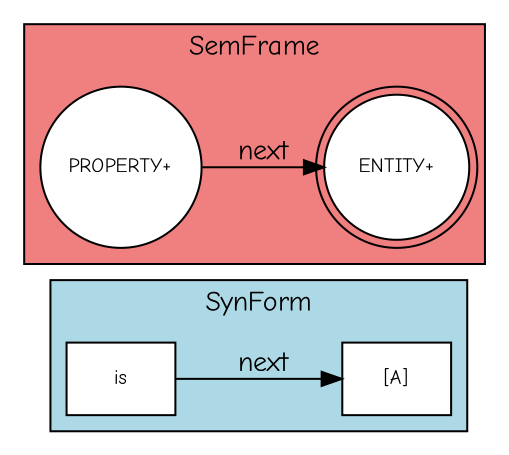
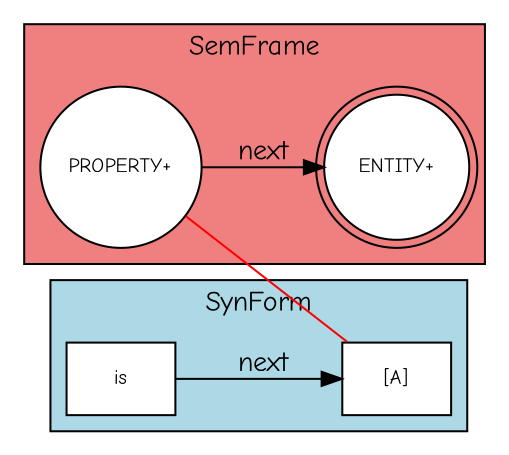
none -> (287, 295)
